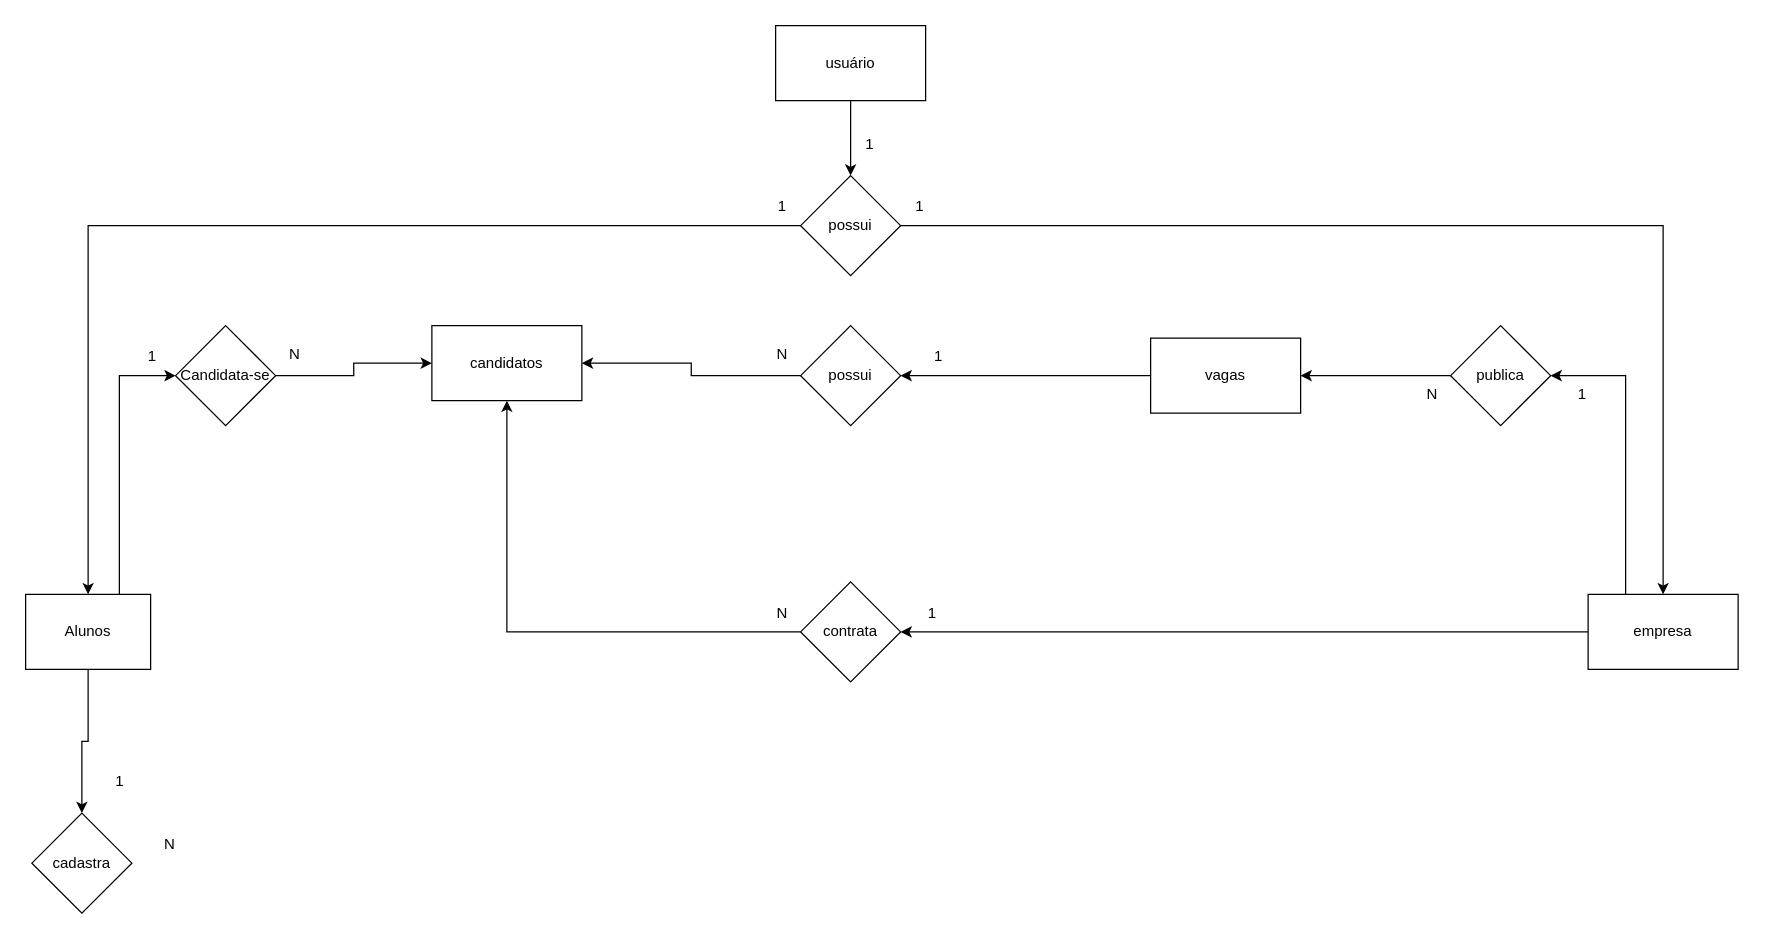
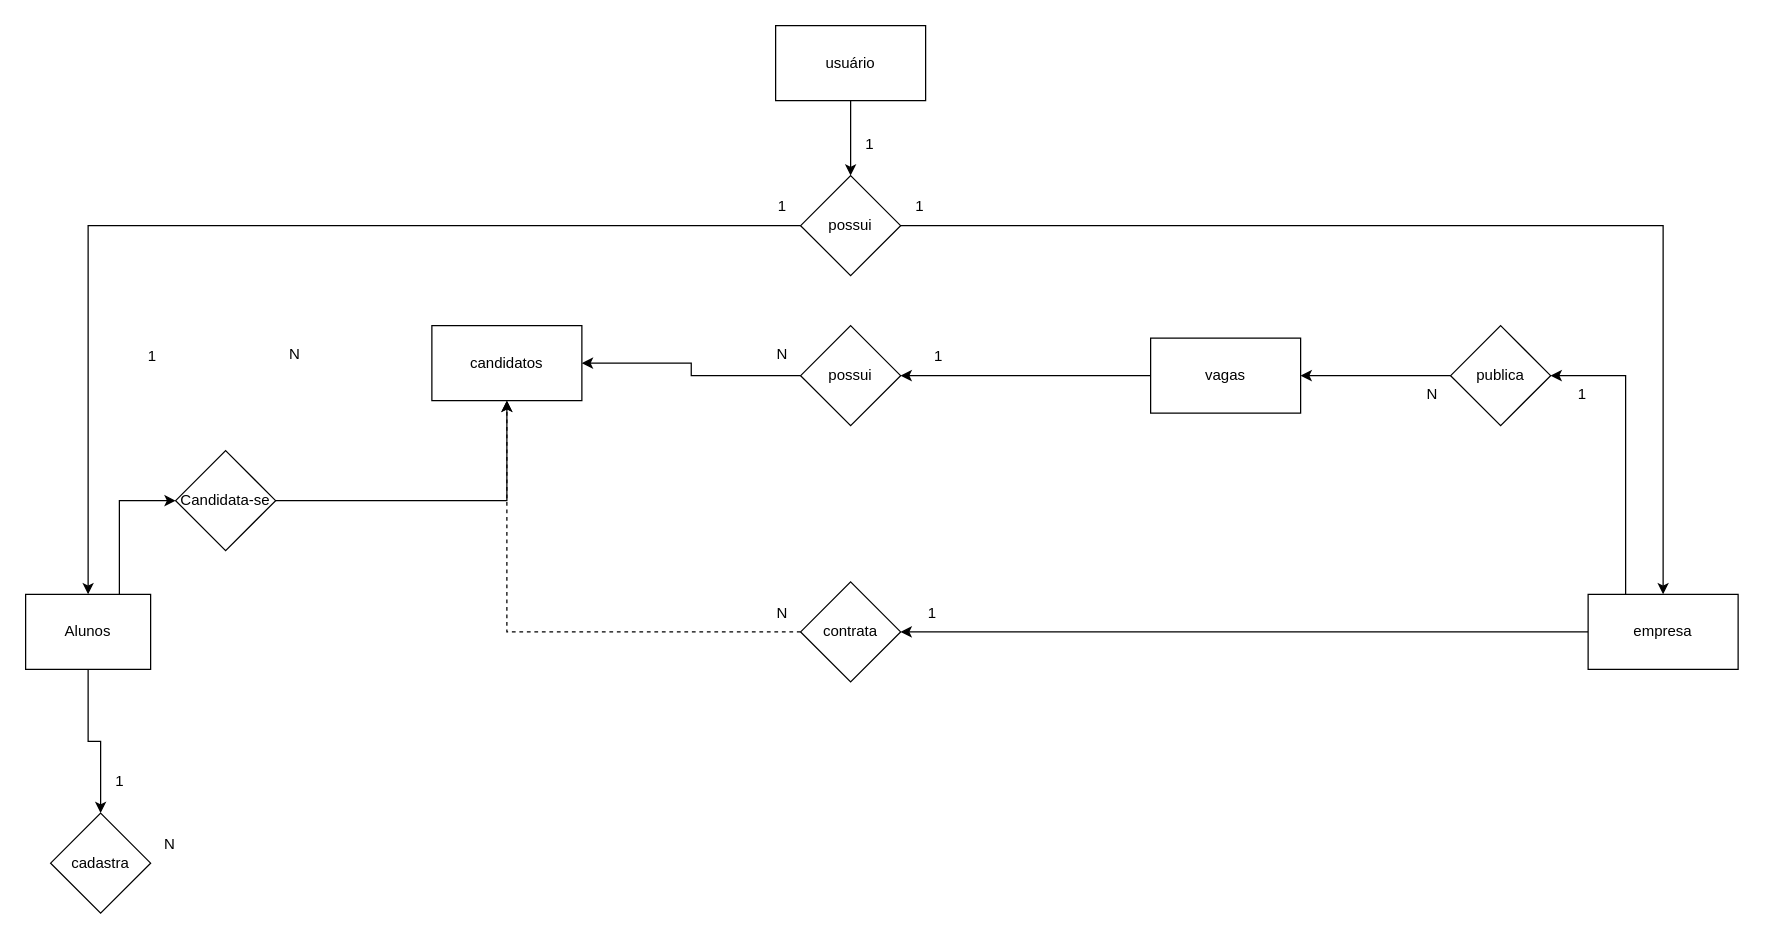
(226, 376) -> (226, 501)
(587, 632) -> (587, 632)
(82, 863) -> (101, 863)
